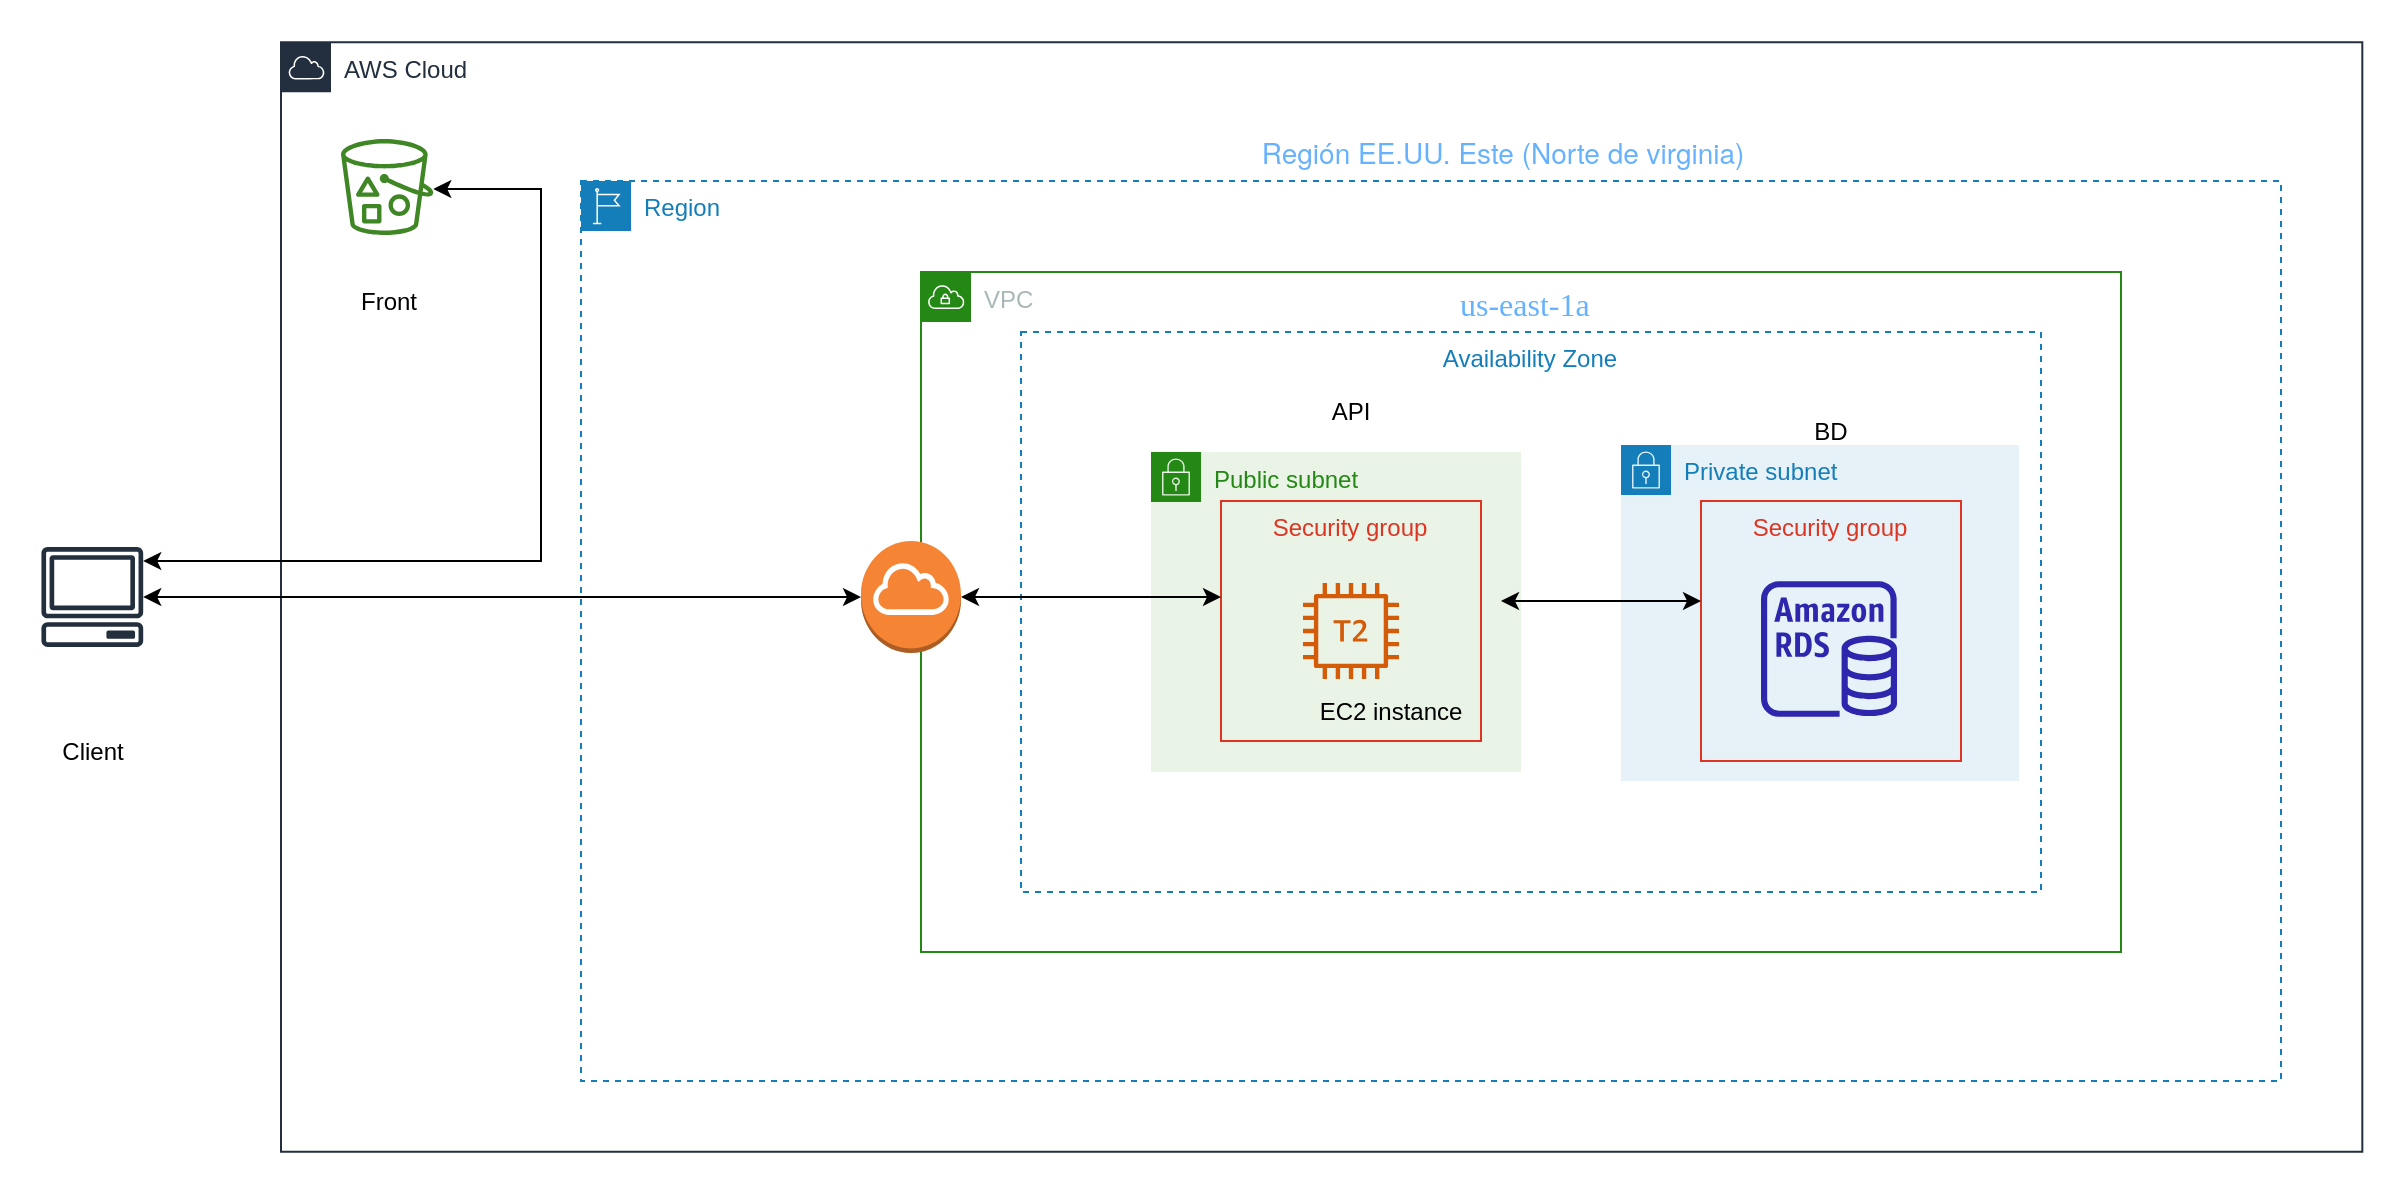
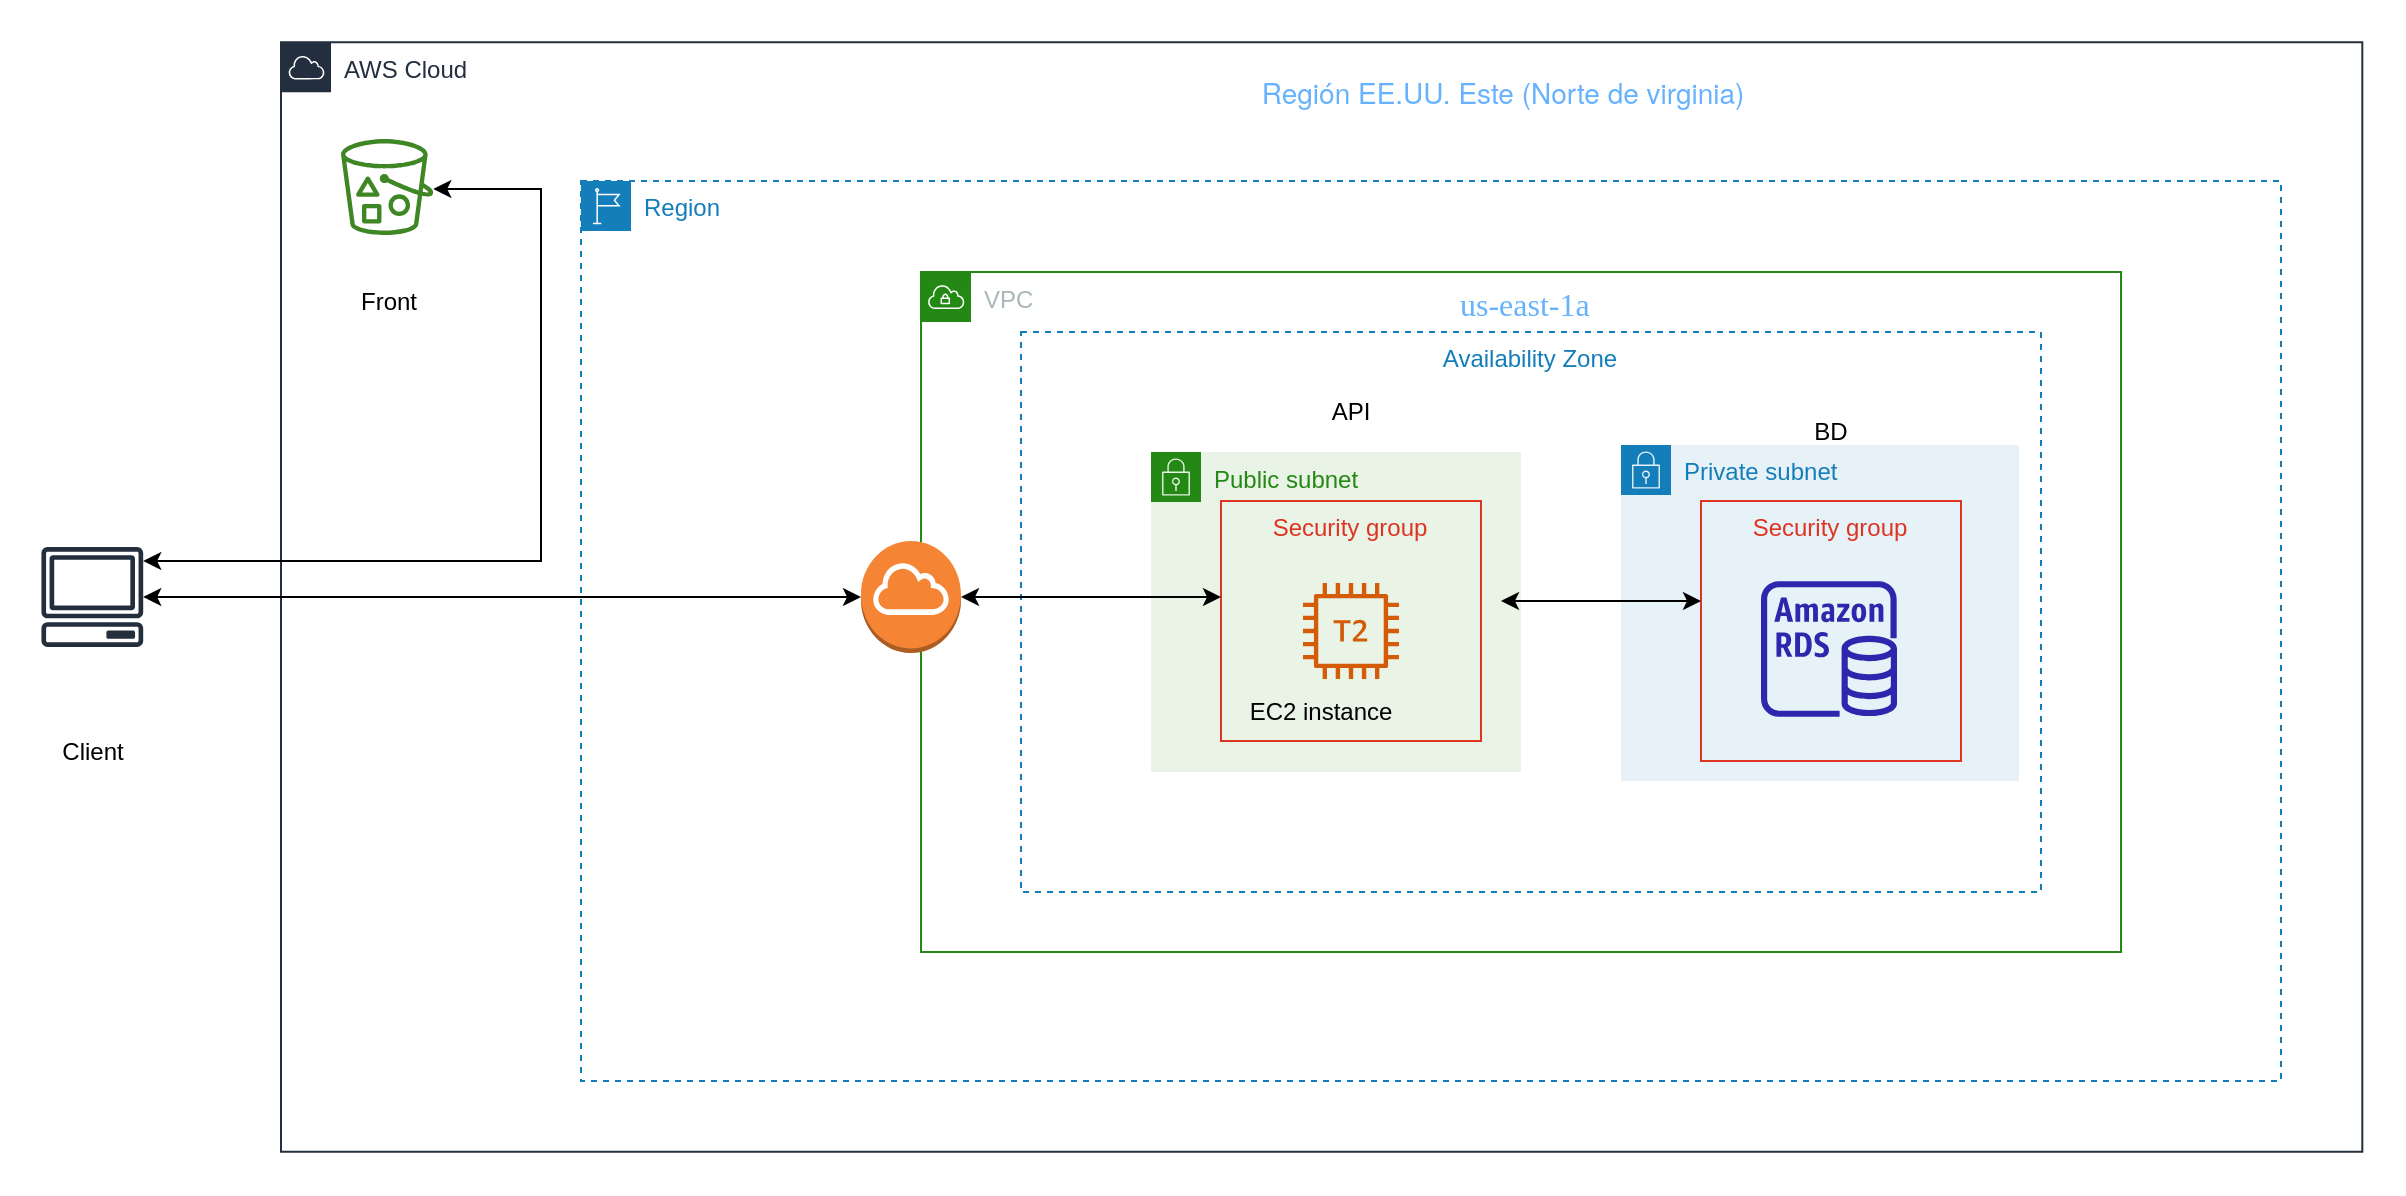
(1507, 152) -> (1507, 92)
(1391, 712) -> (1321, 712)
